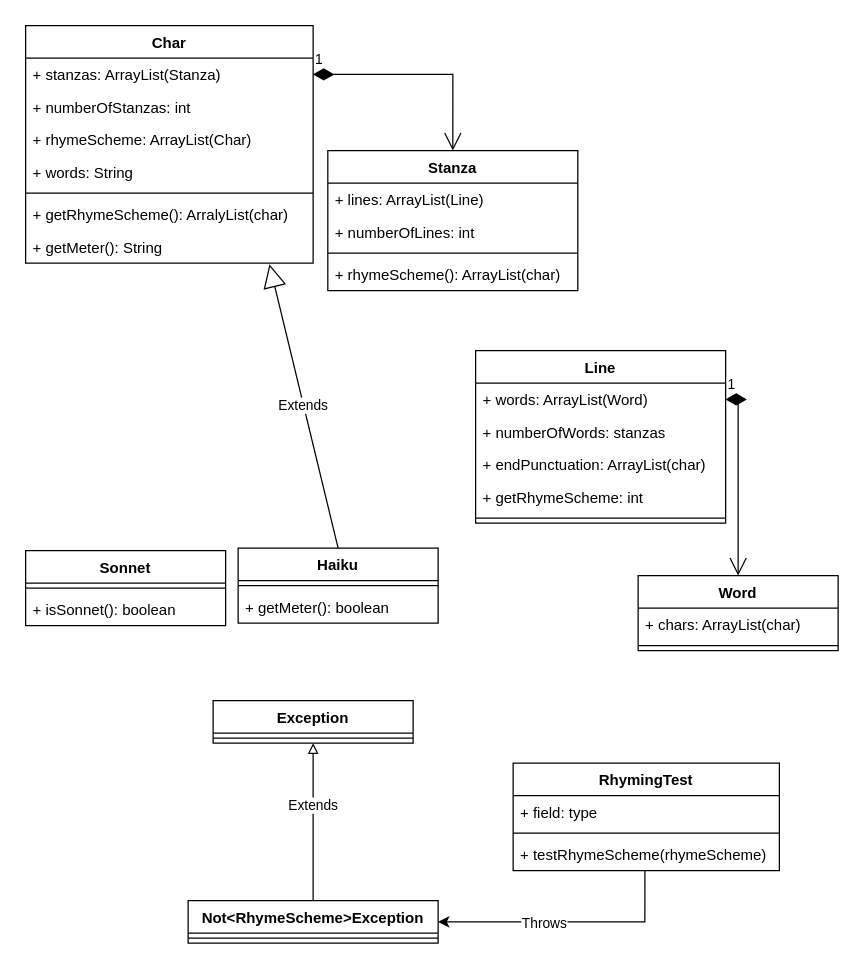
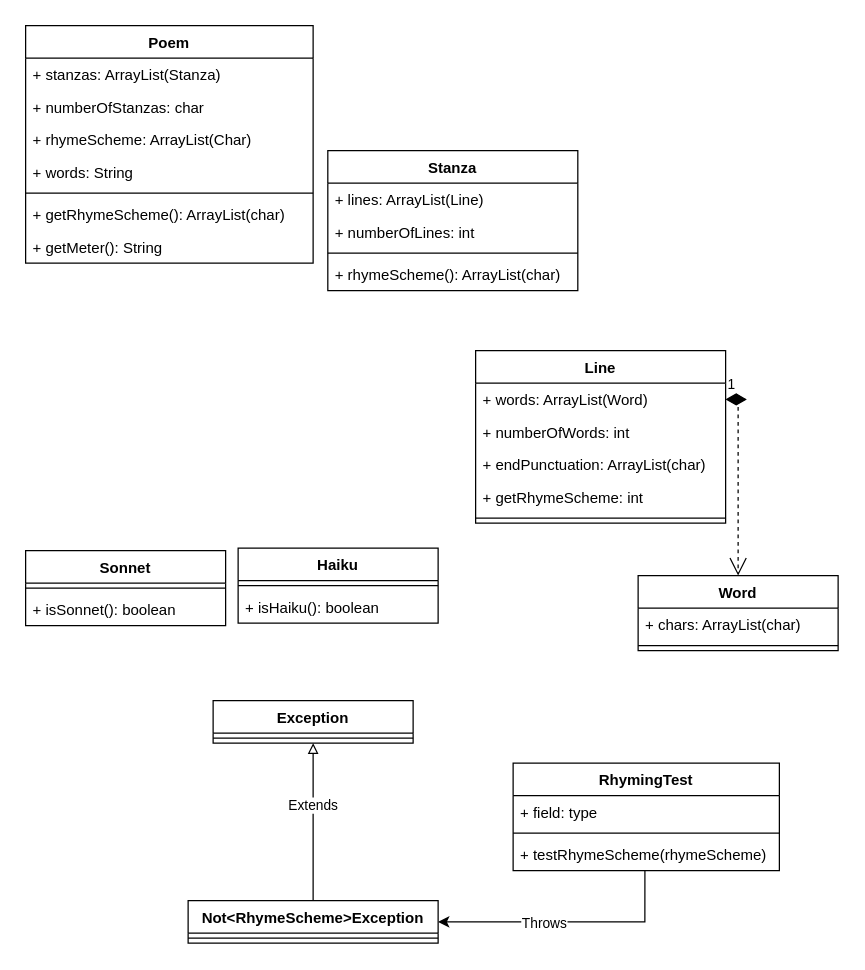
(169, 43) -> (169, 43)
(430, 74) -> none
(117, 108) -> (123, 108)
(174, 215) -> (172, 215)
(307, 418) -> none
(577, 433) -> (559, 433)
(738, 488) -> (738, 488)
(325, 608) -> (317, 608)
